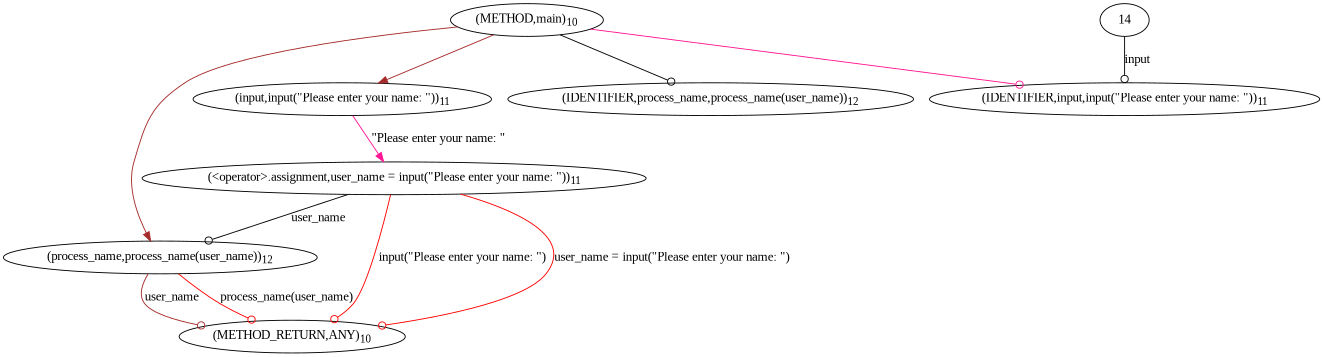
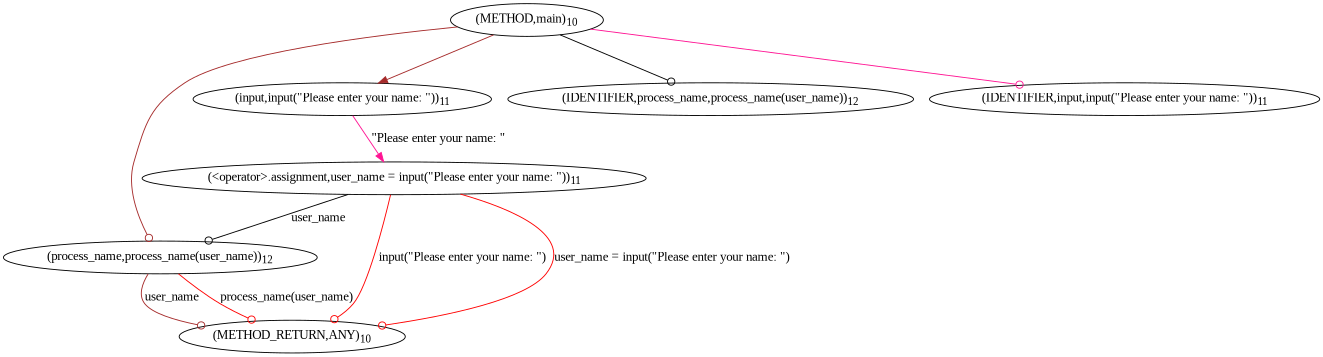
(1125, 20) -> none
(235, 63) -> (235, 63)
